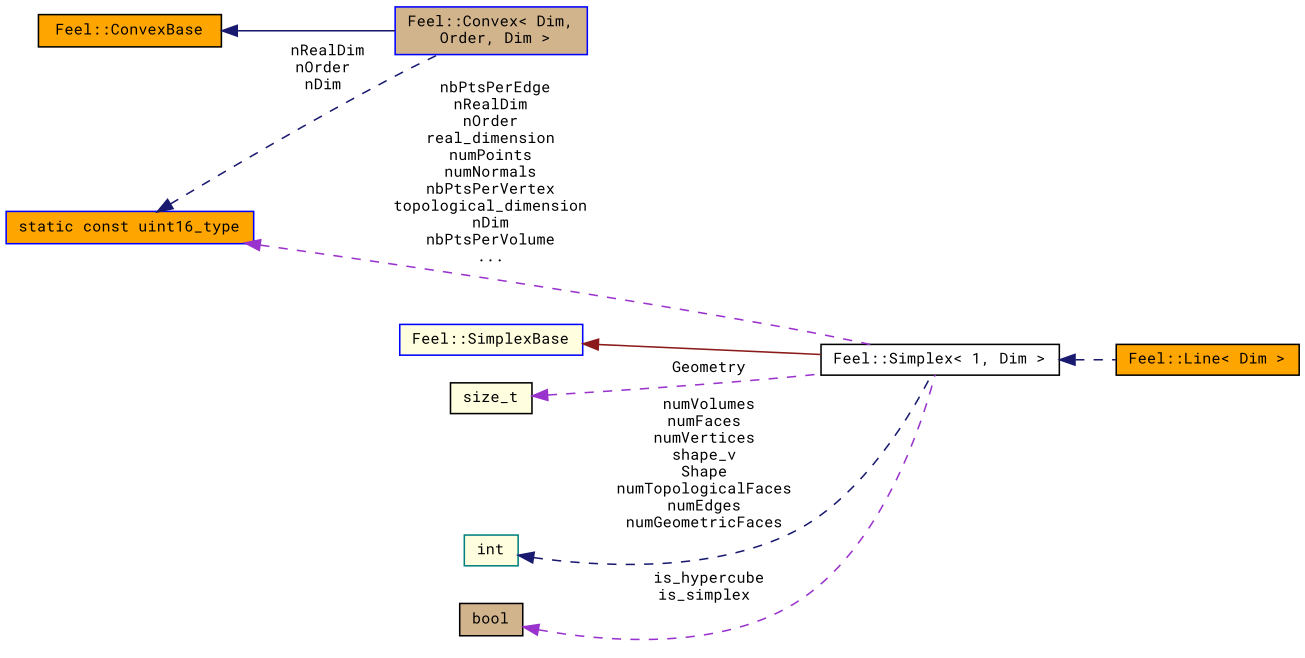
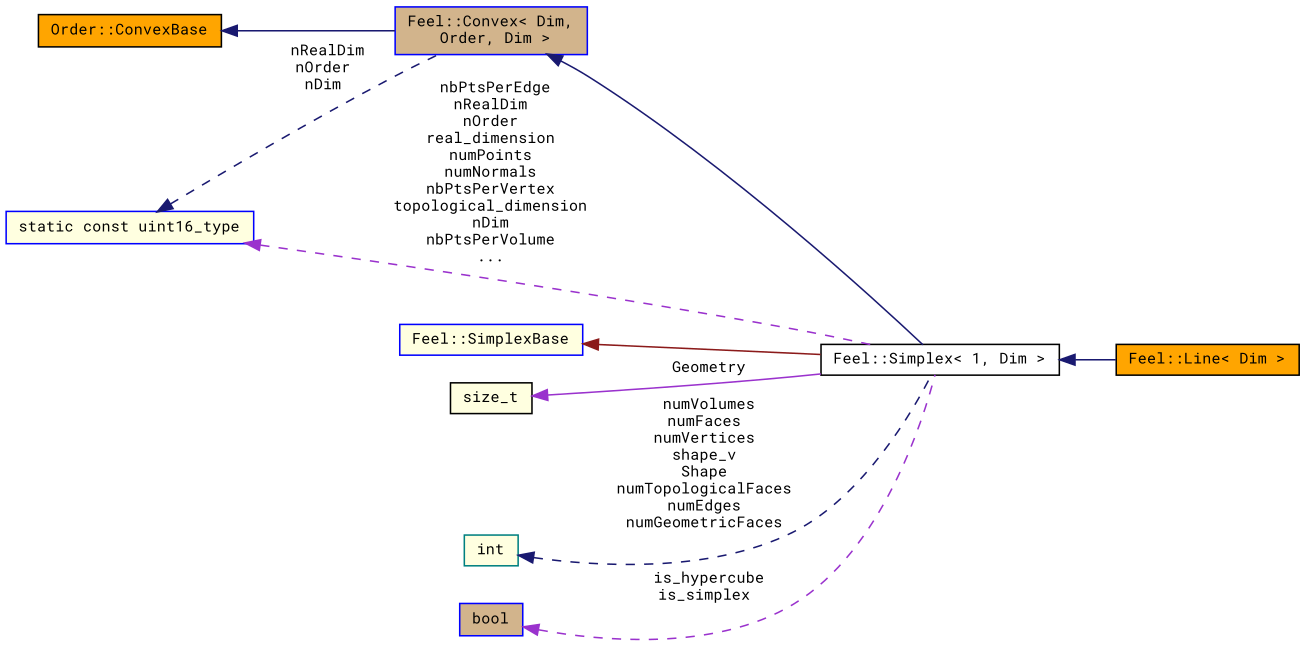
(130, 31) -> (130, 31)
none -> (749, 193)
(130, 228) -> (130, 228)
(1096, 360) -> (1096, 360)
(684, 386) -> (684, 386)
(491, 620) -> (491, 620)
